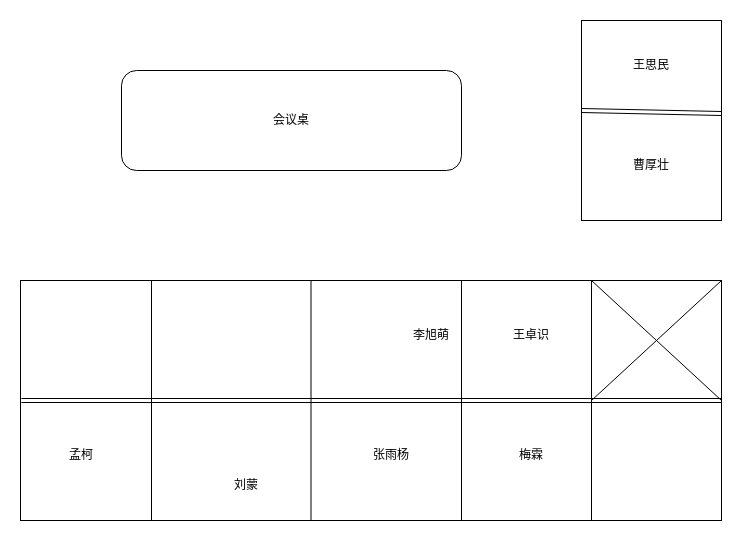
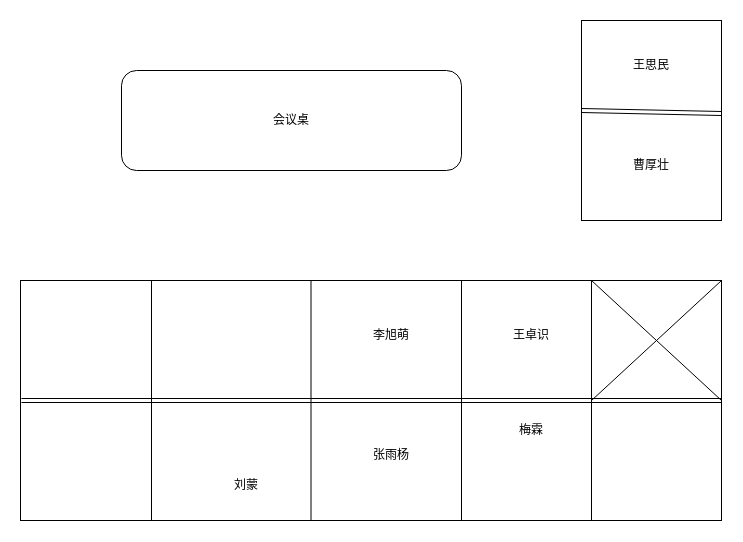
(432, 336) -> (392, 336)
(82, 456) -> none
(532, 456) -> (532, 431)
